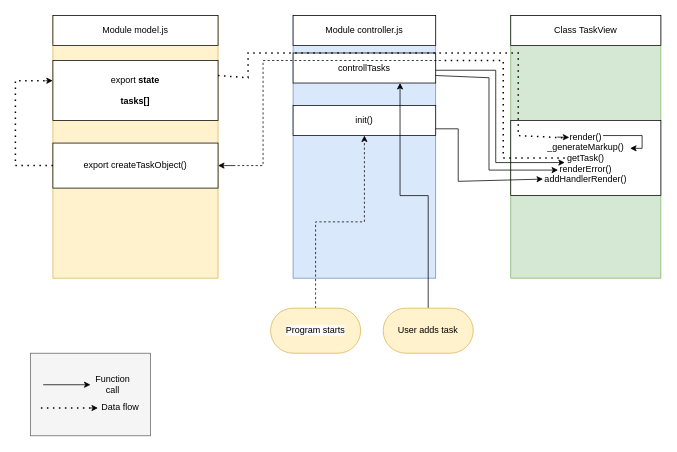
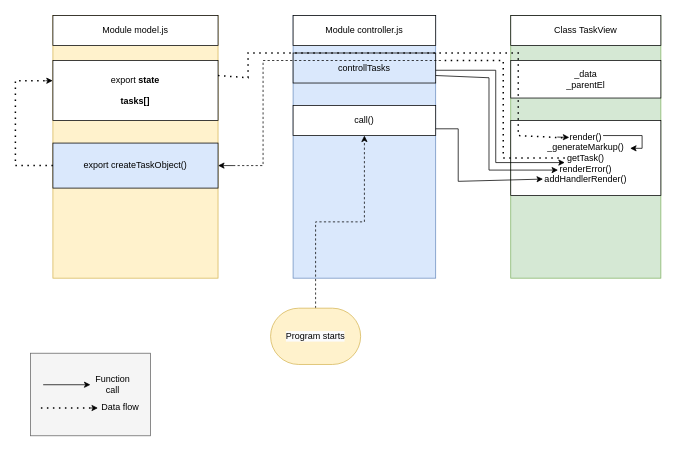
(364, 68) -> (364, 68)
none -> (585, 79)
(364, 120) -> (364, 120)
(135, 165) -> (135, 165)
(428, 237) -> none
(315, 330) -> (315, 336)
(428, 330) -> none
